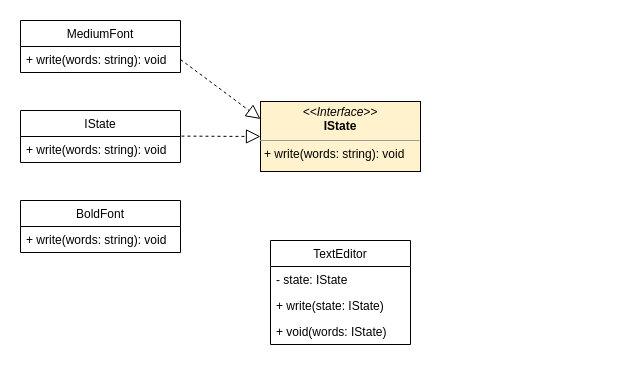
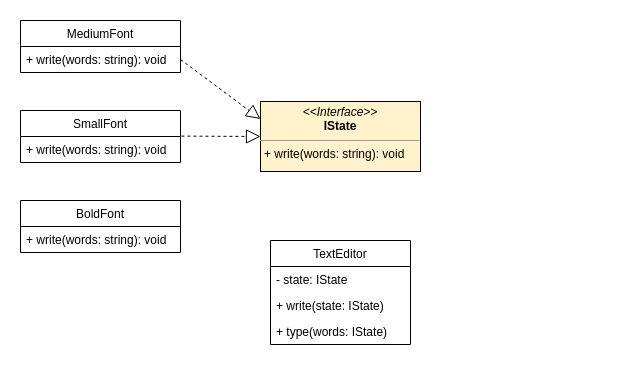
(100, 124) -> (100, 124)
(340, 332) -> (342, 332)
